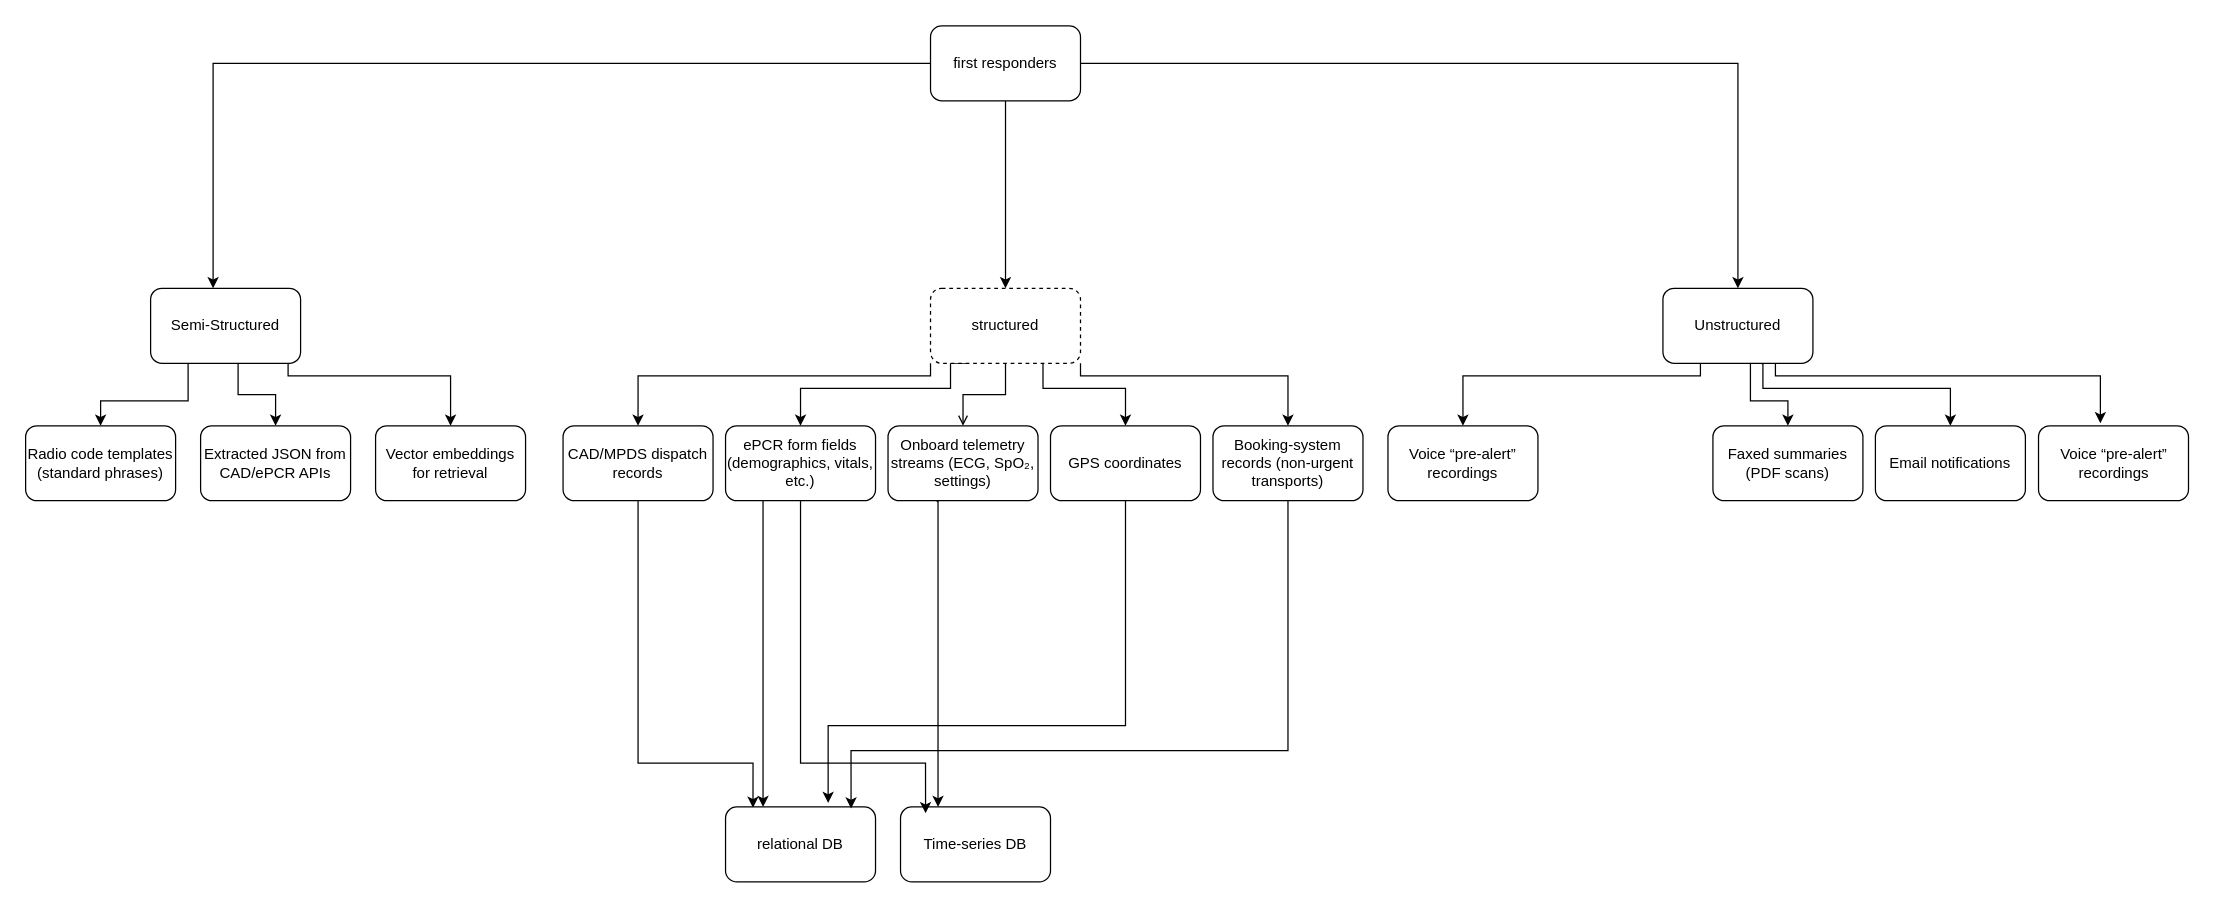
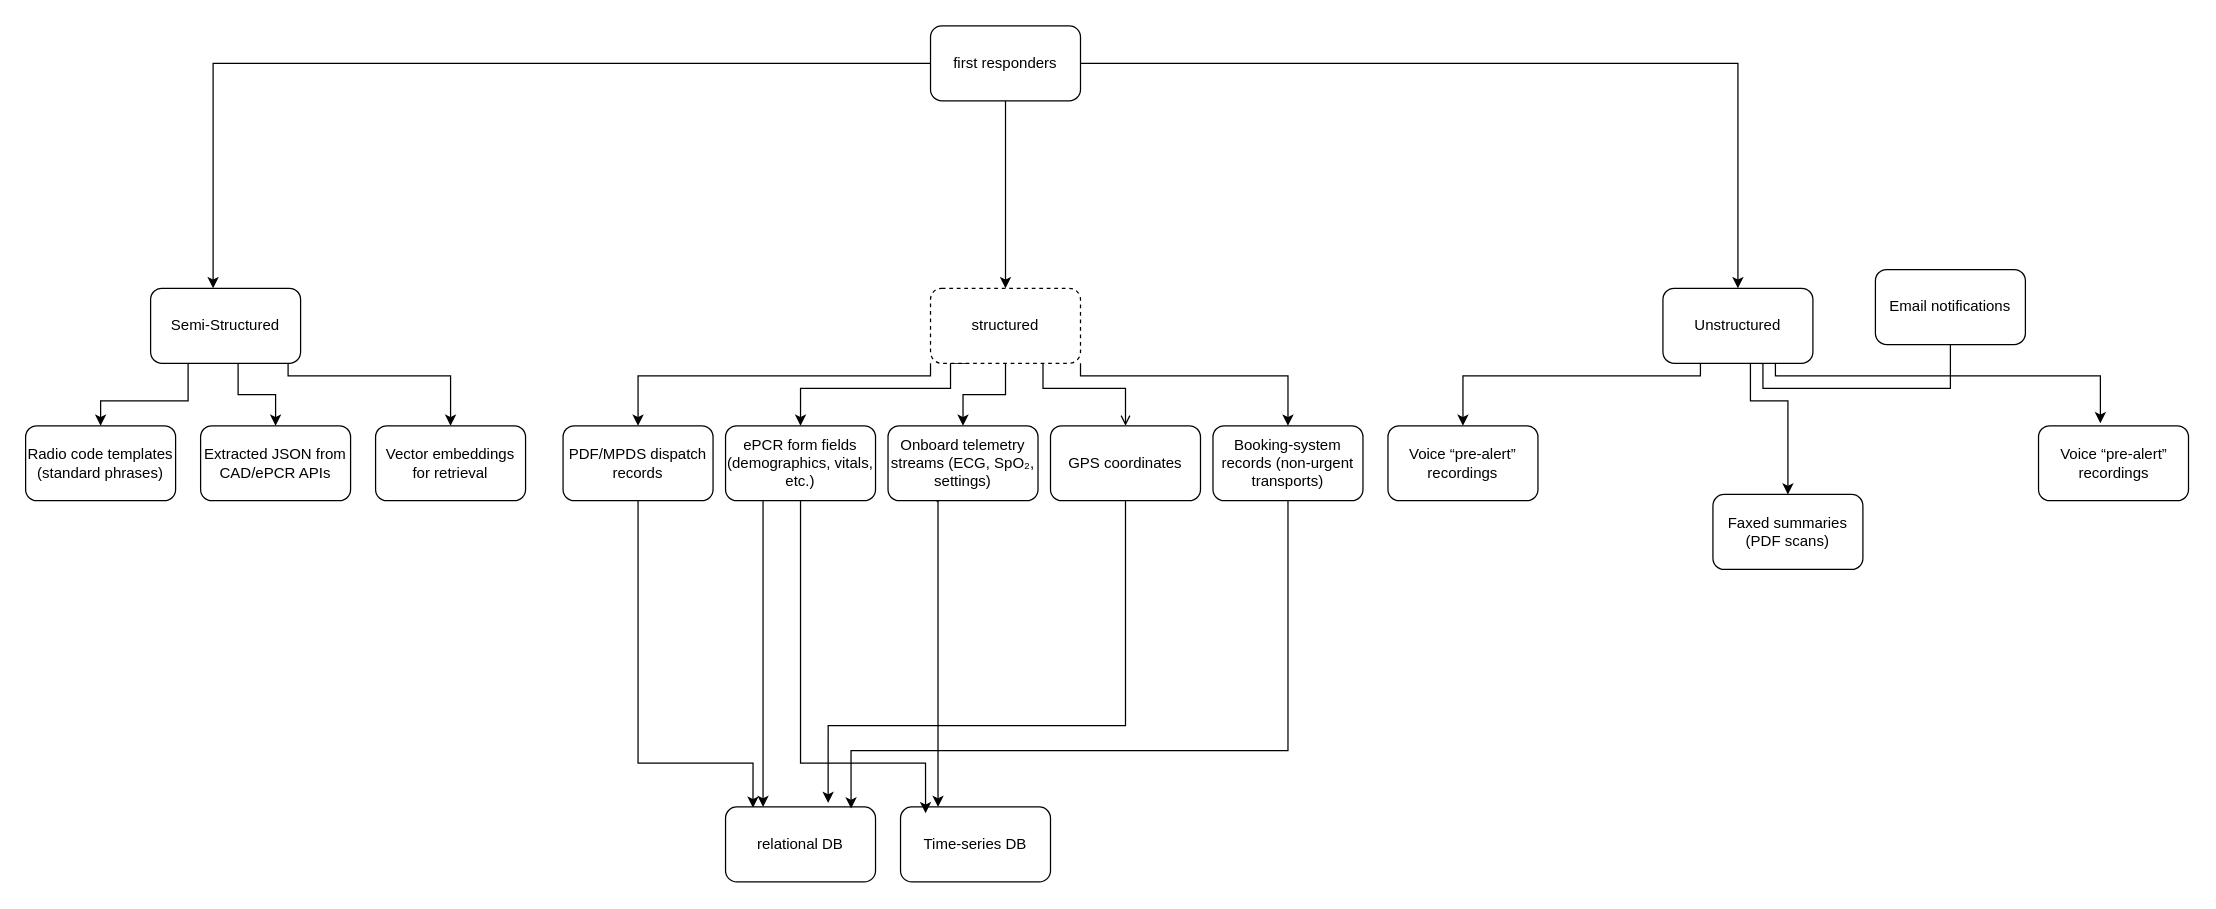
(1126, 416) -> (1126, 418)
(963, 417) -> (963, 416)
(638, 463) -> (638, 463)
(1788, 463) -> (1788, 532)
(1951, 463) -> (1951, 307)
